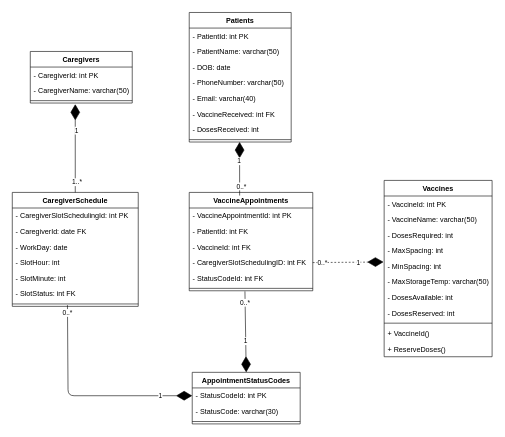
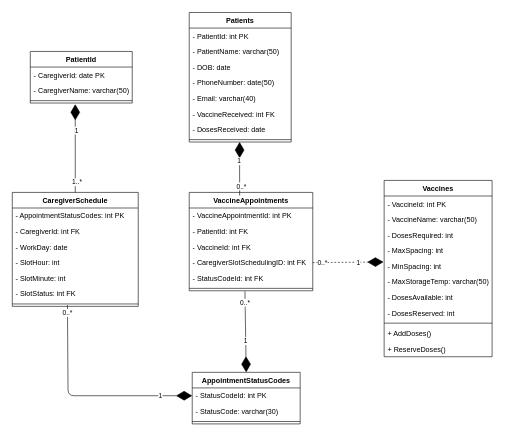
(81, 59) -> (81, 59)
(70, 75) -> (73, 75)
(242, 83) -> (236, 83)
(228, 130) -> (231, 130)
(78, 216) -> (74, 216)
(55, 232) -> (52, 232)
(412, 334) -> (411, 334)
